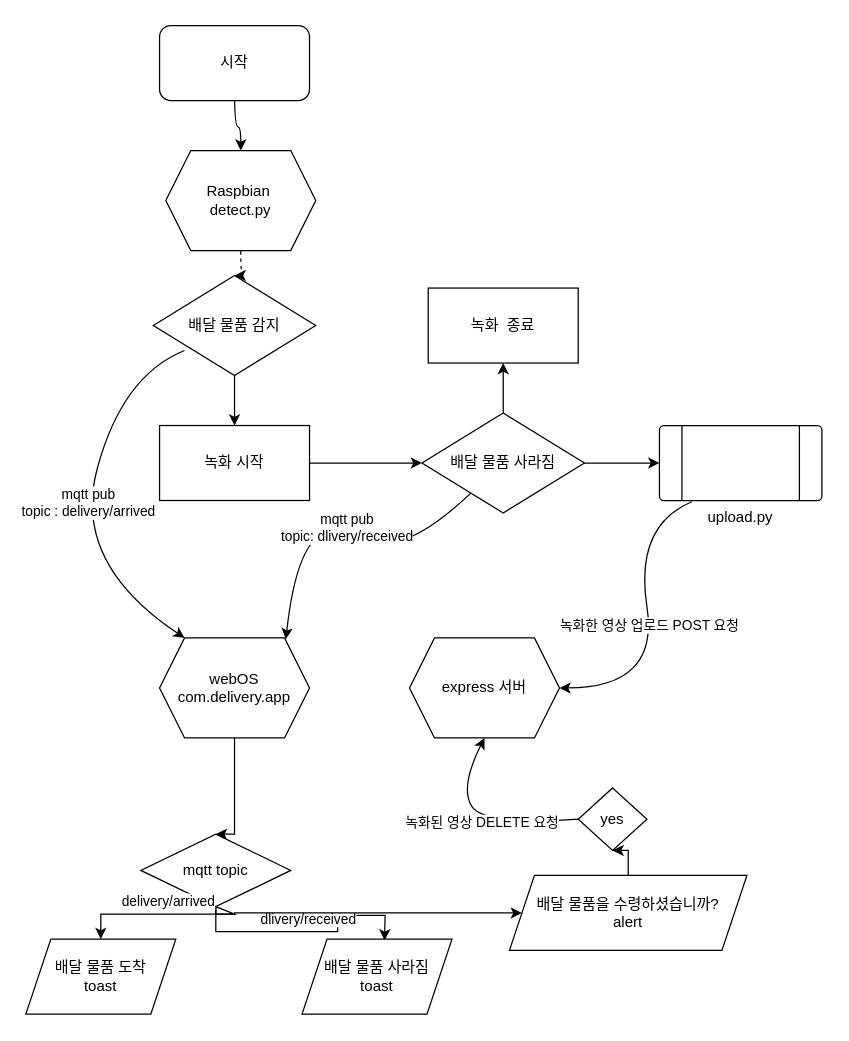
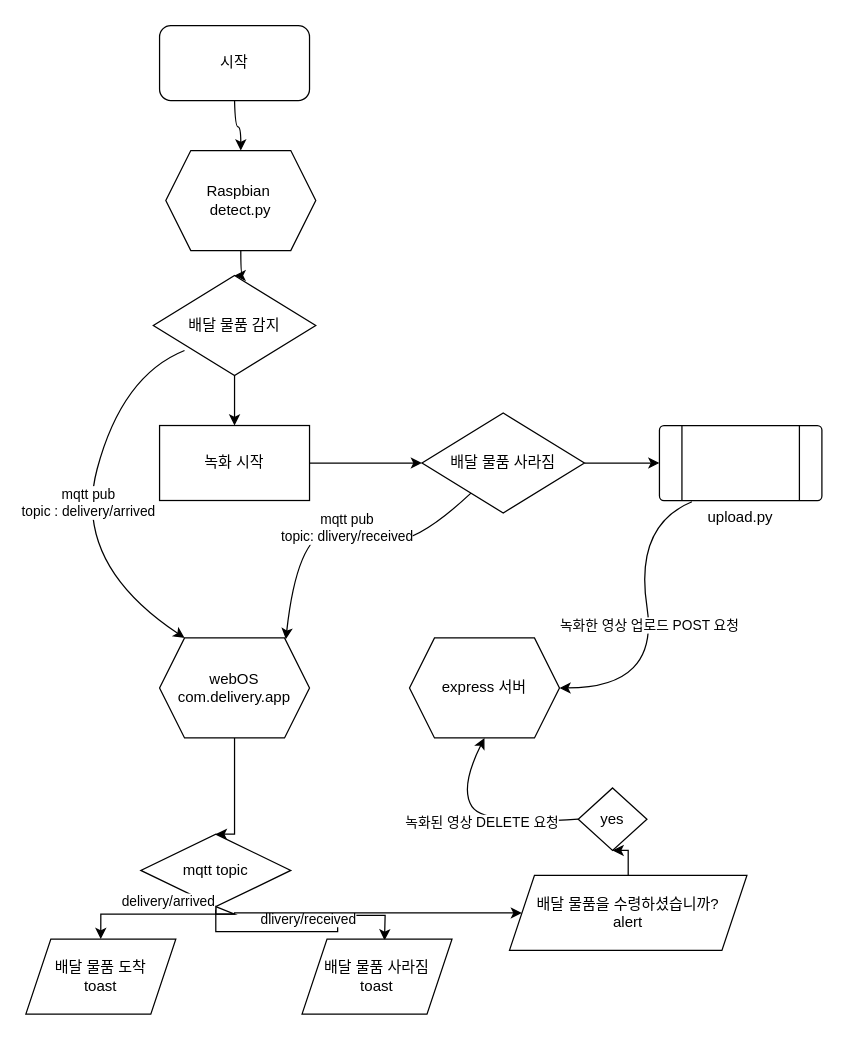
(241, 262) -> (241, 262)
(503, 326) -> none
(503, 391) -> none
